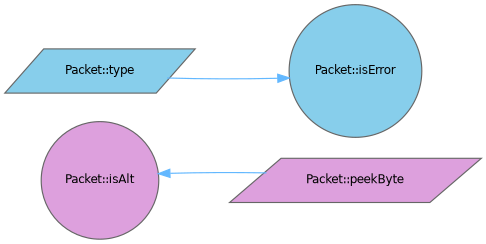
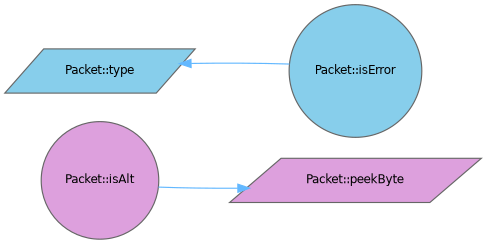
(222, 79) -> (240, 63)
(218, 173) -> (198, 188)
